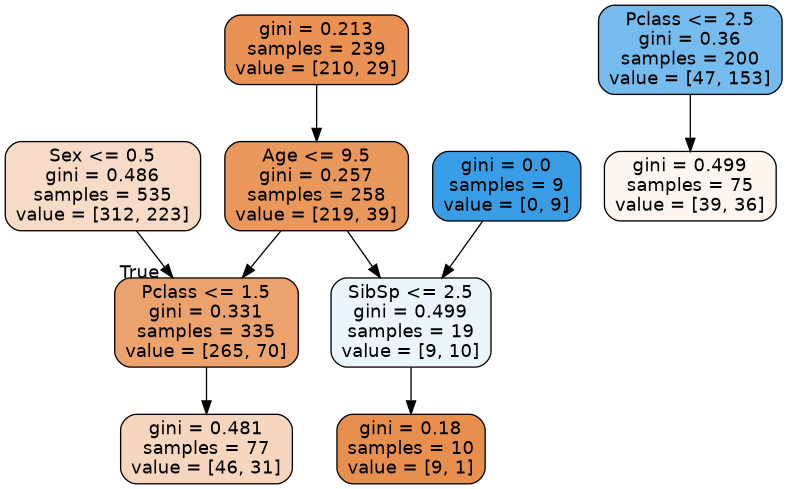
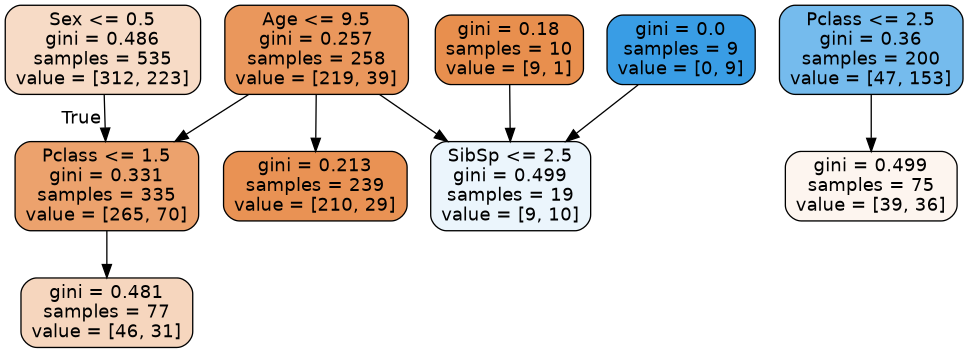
(317, 107) -> (316, 116)
(411, 384) -> (510, 107)
